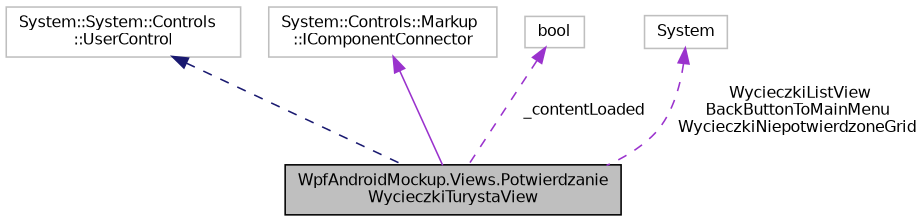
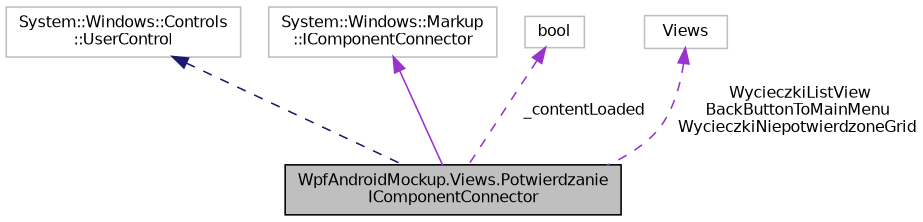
(123, 32) -> (123, 32)
(383, 32) -> (383, 32)
(686, 32) -> (686, 32)
(453, 190) -> (453, 190)
